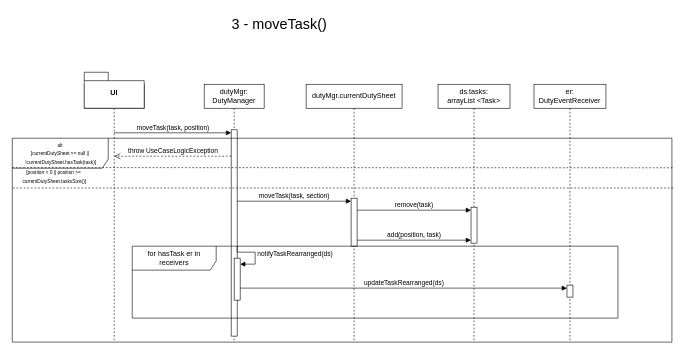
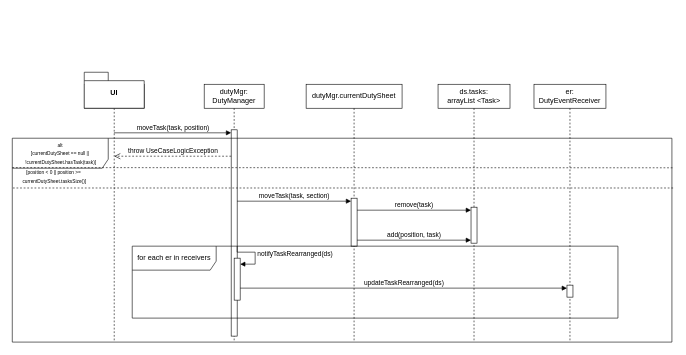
(279, 24) -> none
(174, 258) -> (174, 258)
